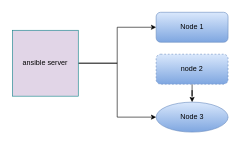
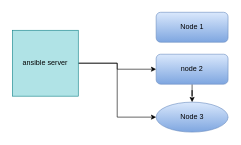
(117, 27) -> (150, 69)
(45, 63) -> (45, 63)
(192, 69) -> (192, 69)
